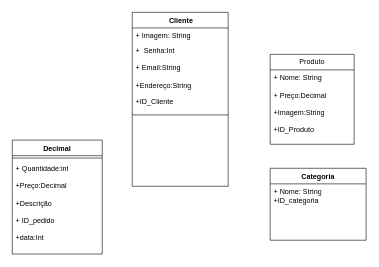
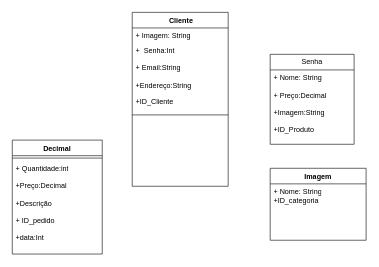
(312, 62) -> (312, 62)
(318, 177) -> (318, 177)
